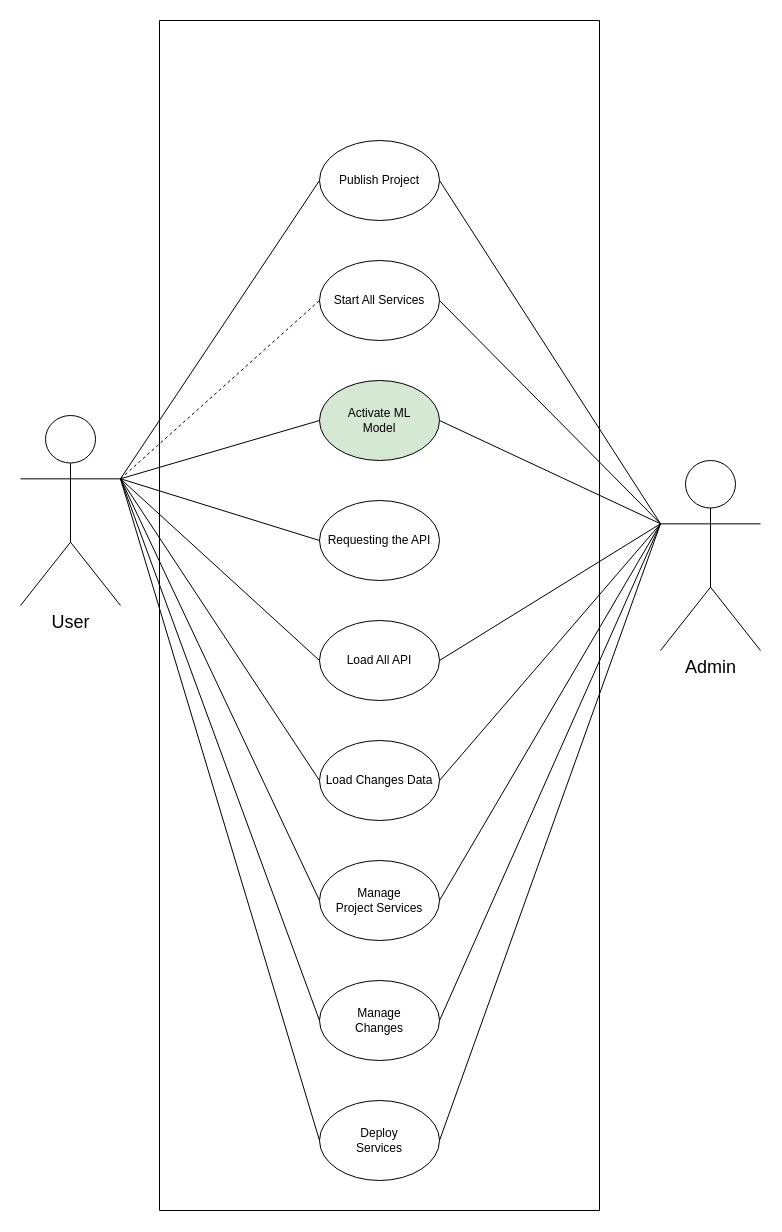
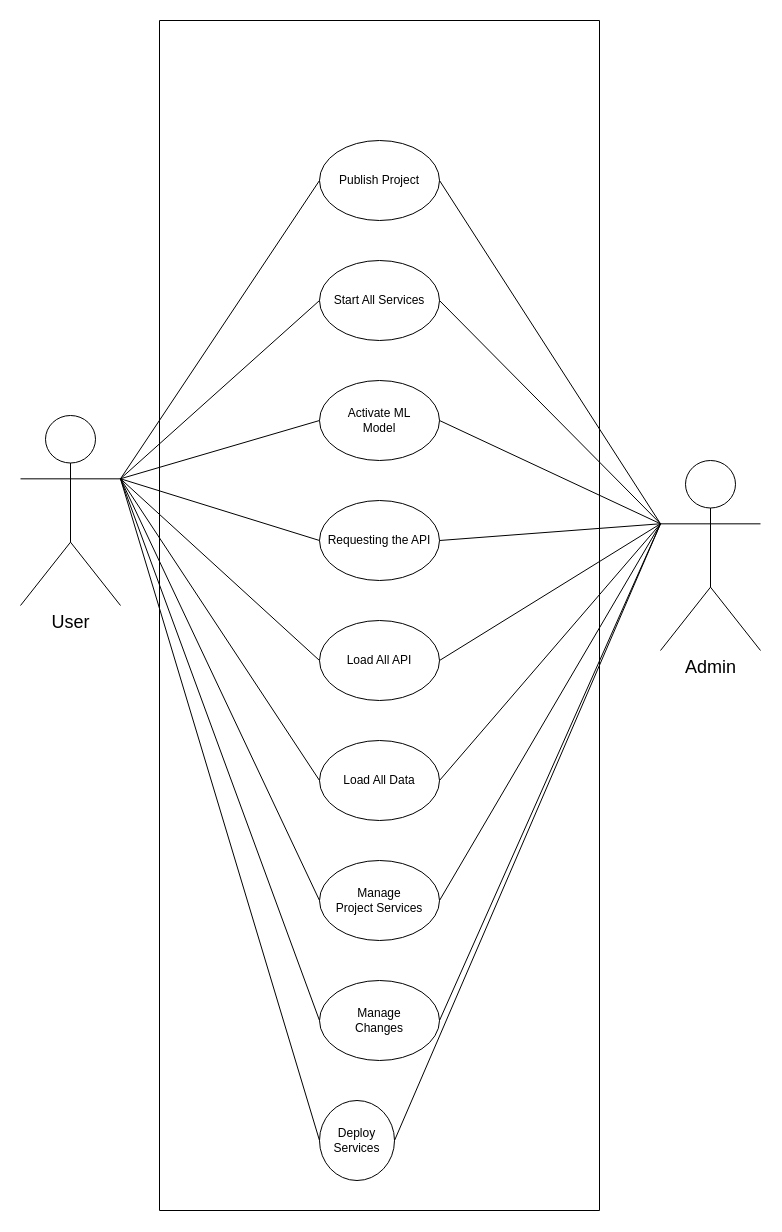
(221, 389) -> (221, 389)
(380, 421) -> (380, 421)
none -> (548, 532)
(380, 781) -> (380, 781)
(380, 1141) -> (357, 1141)
